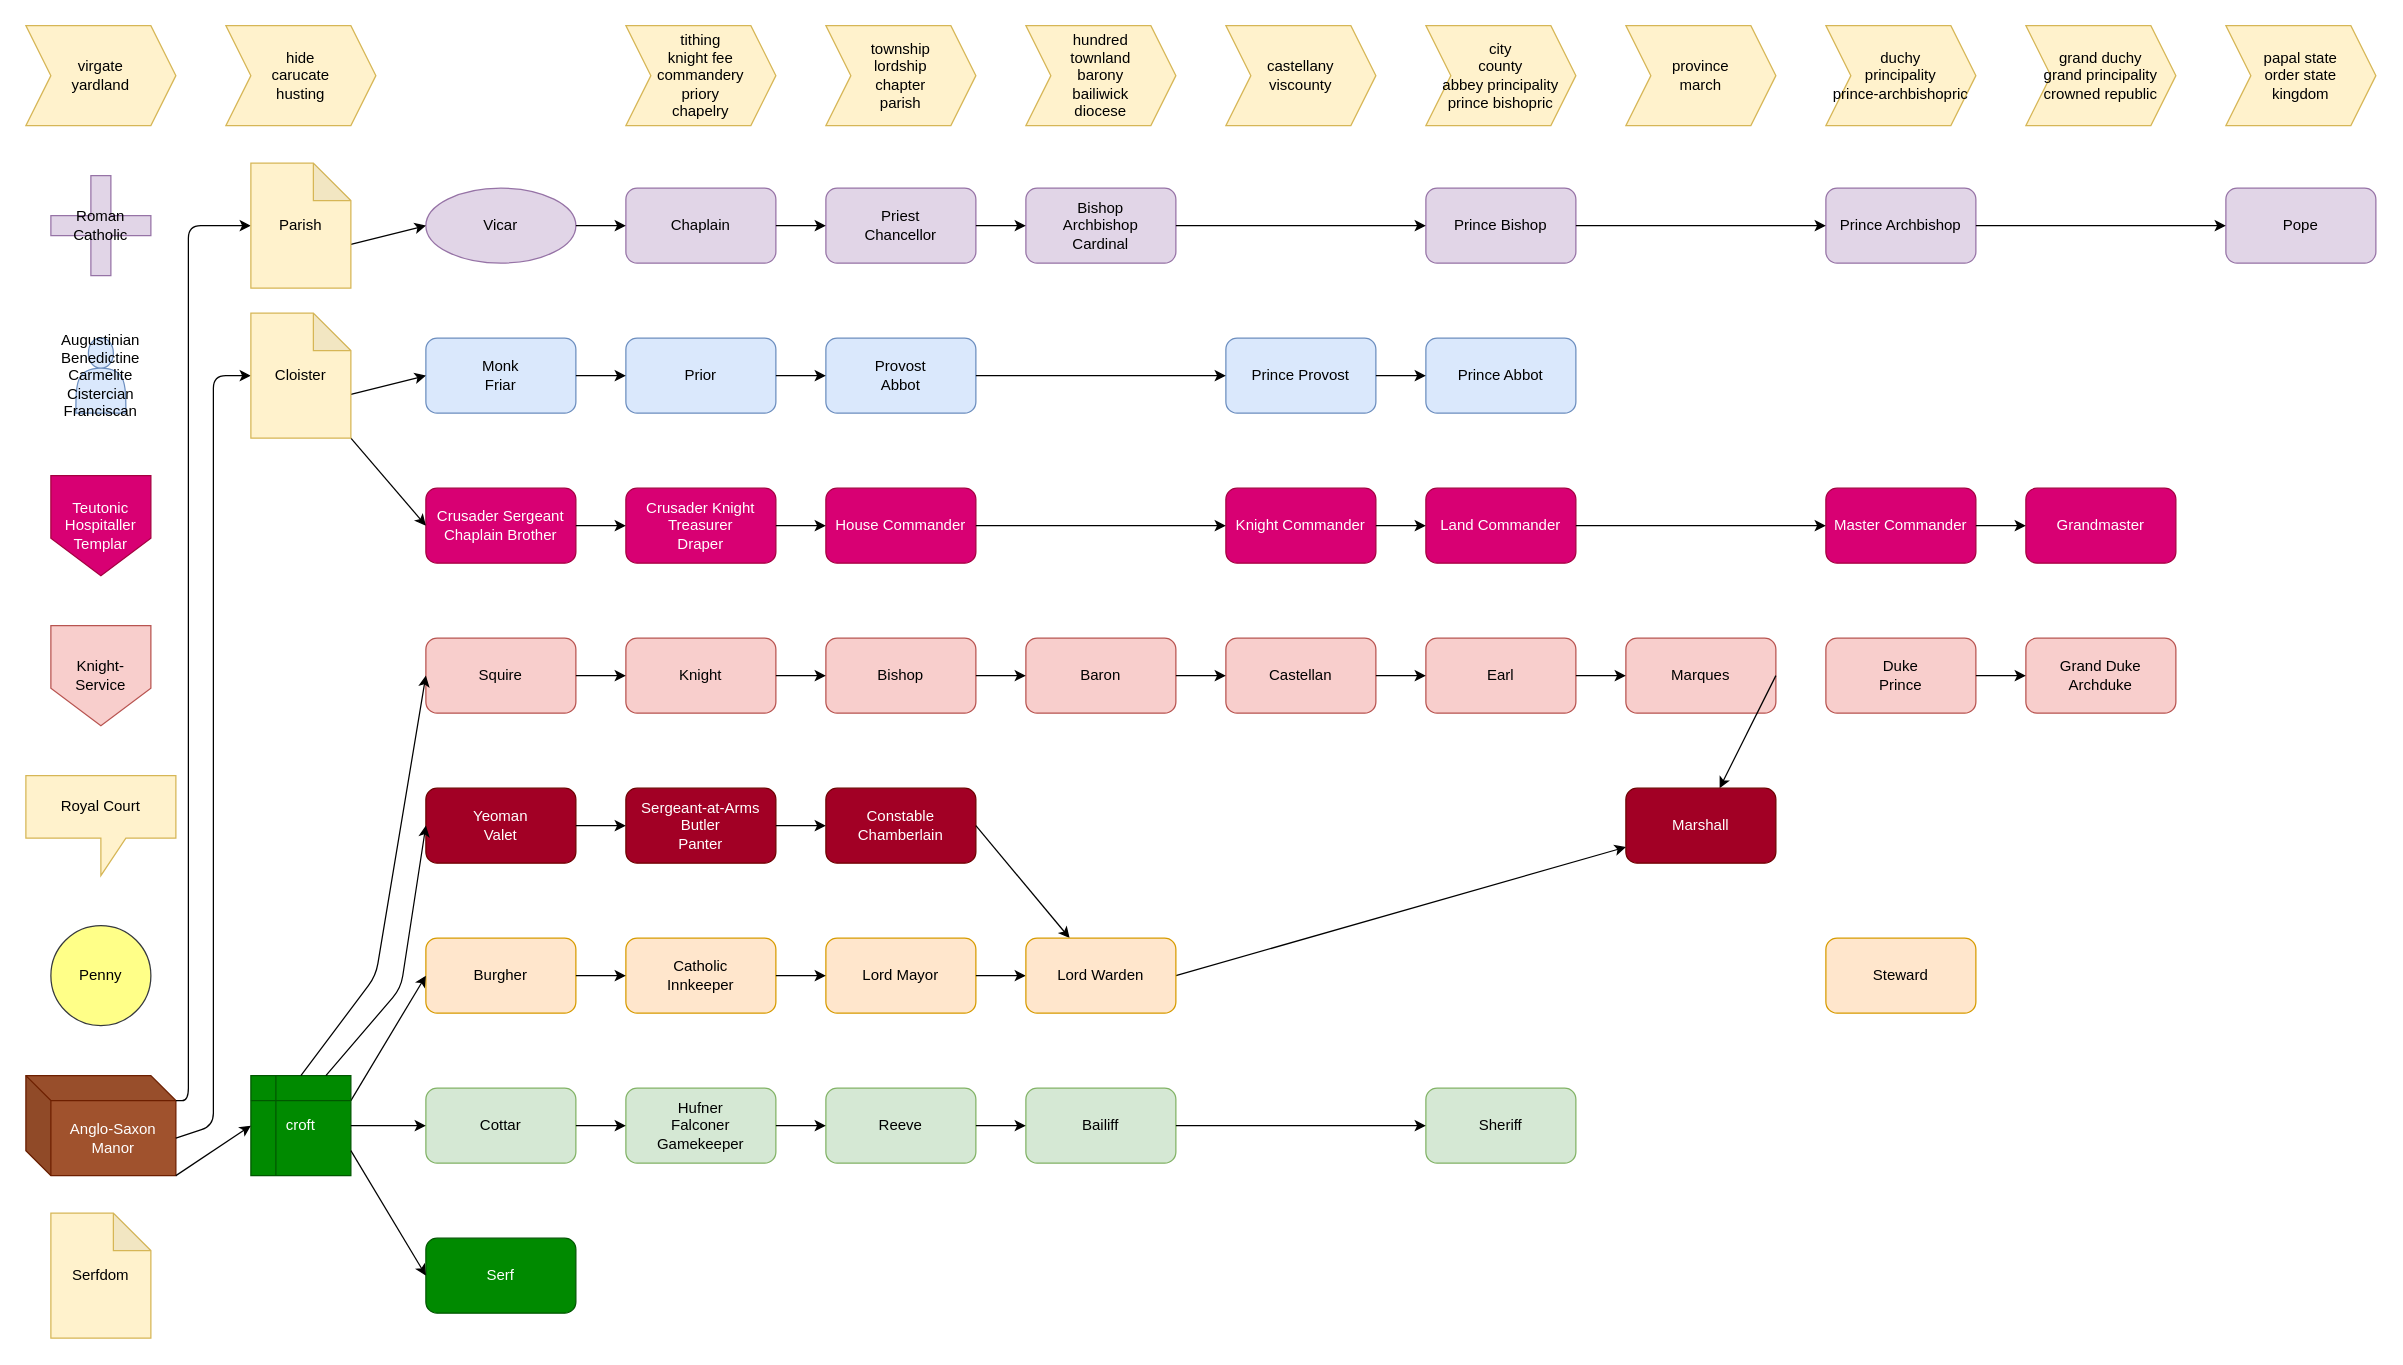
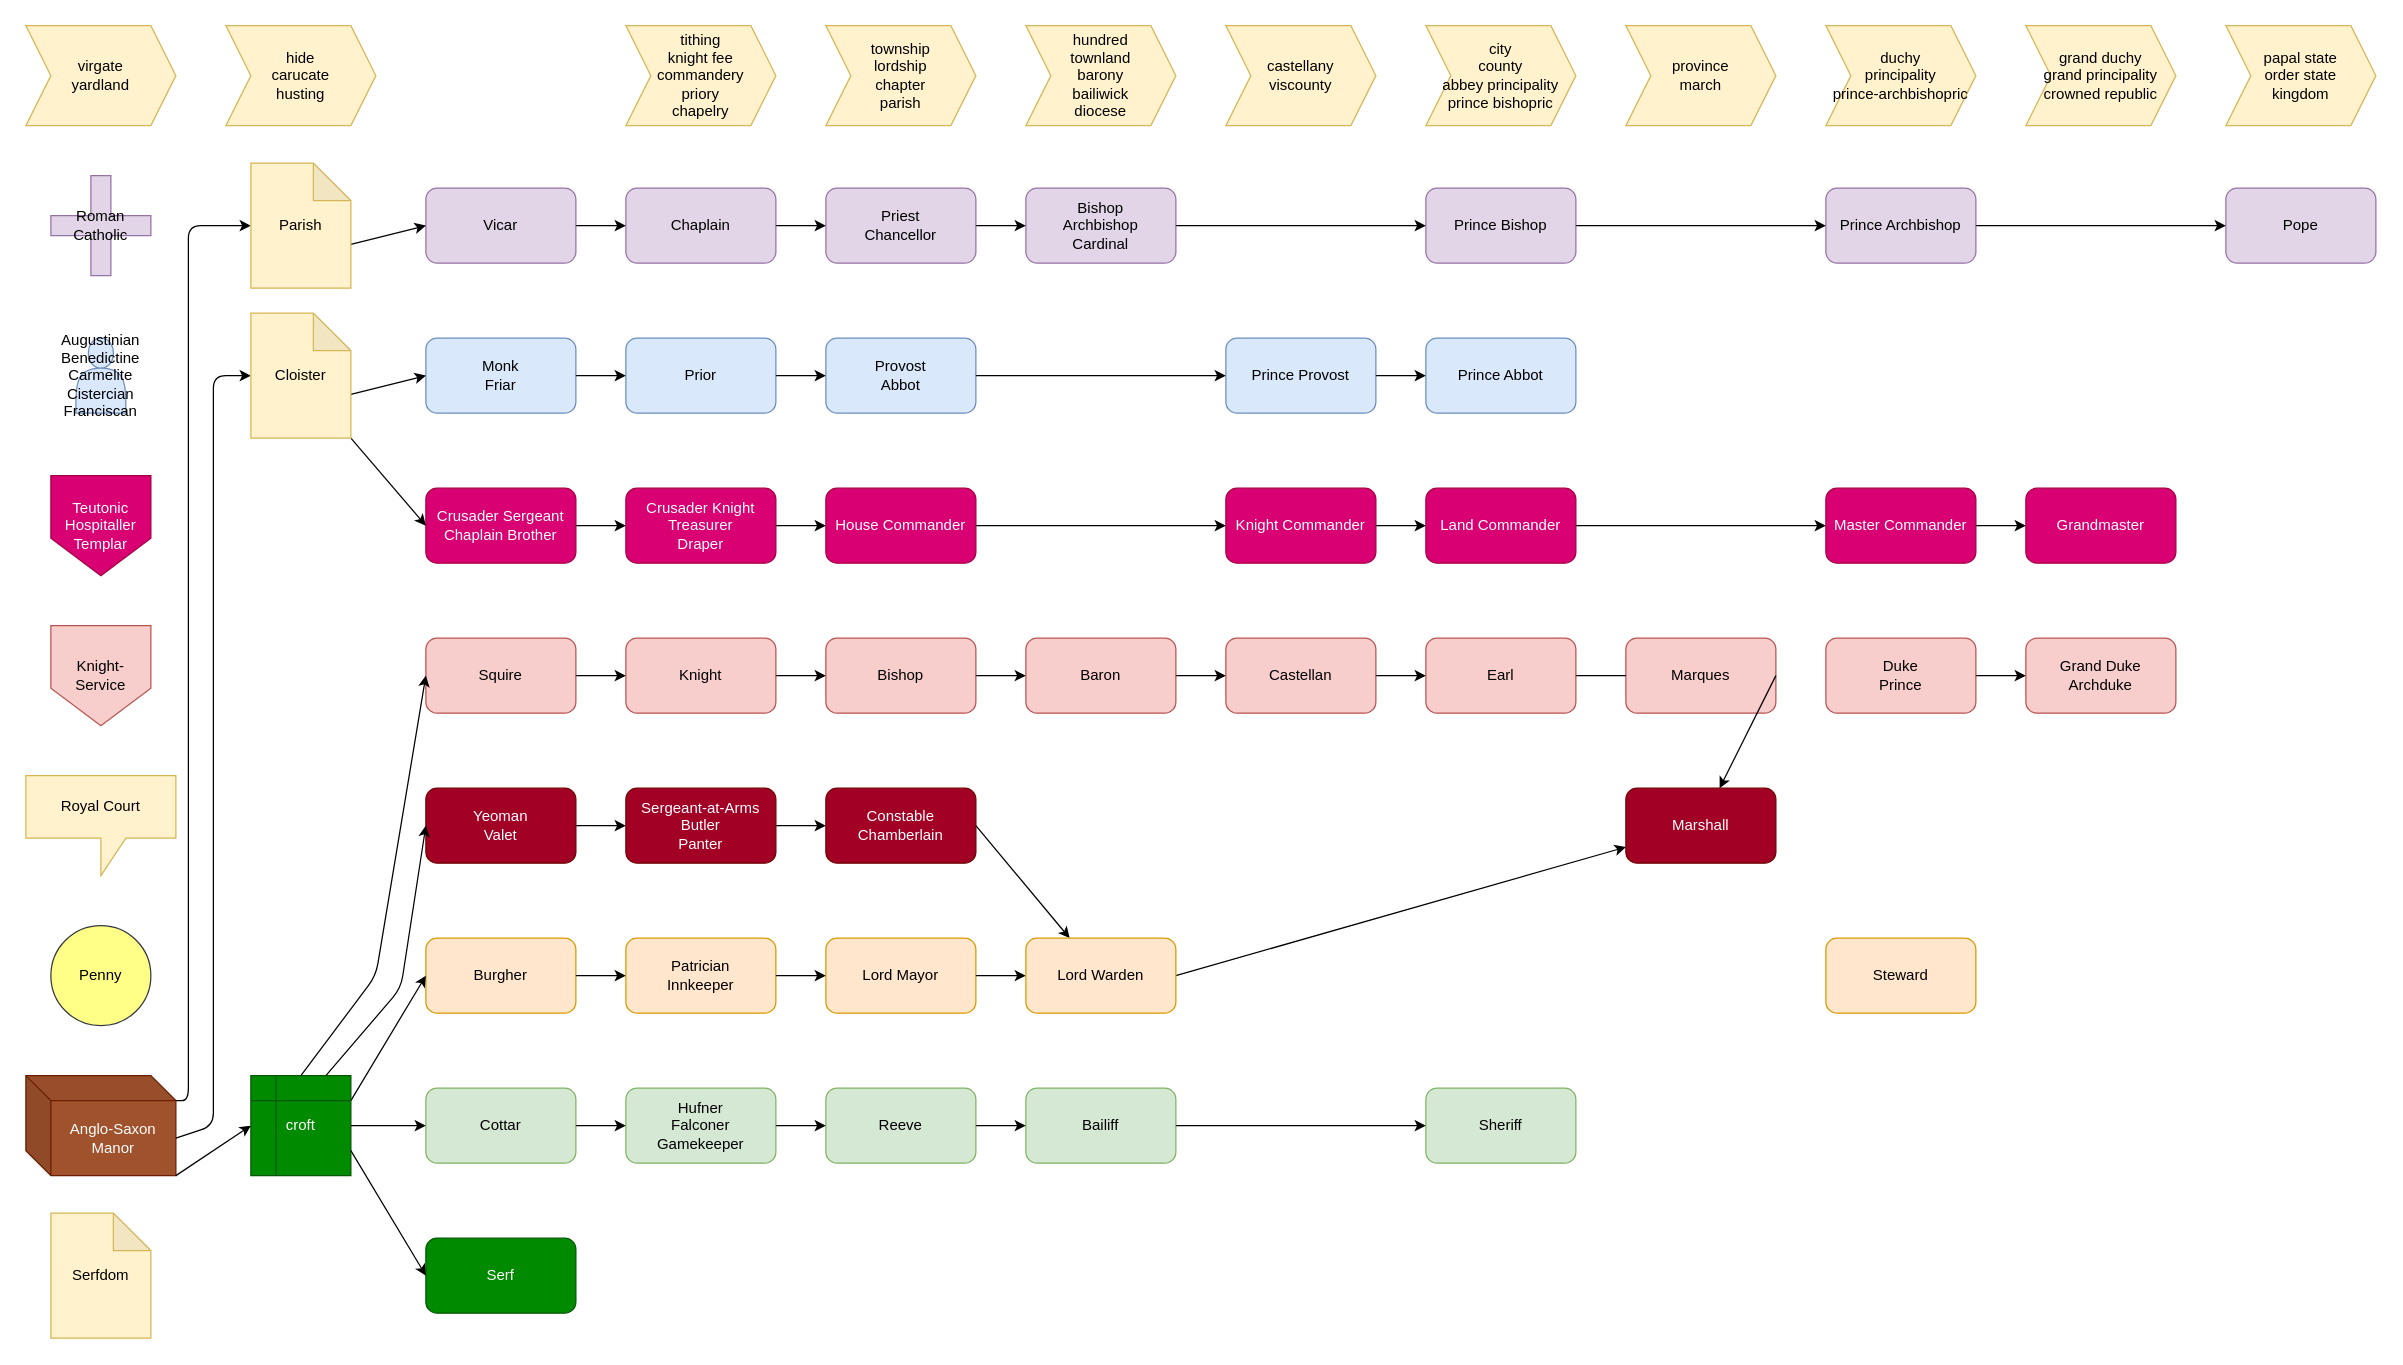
(501, 226) -> (501, 226)
(1616, 676) -> (1619, 676)
(701, 976) -> (701, 976)
